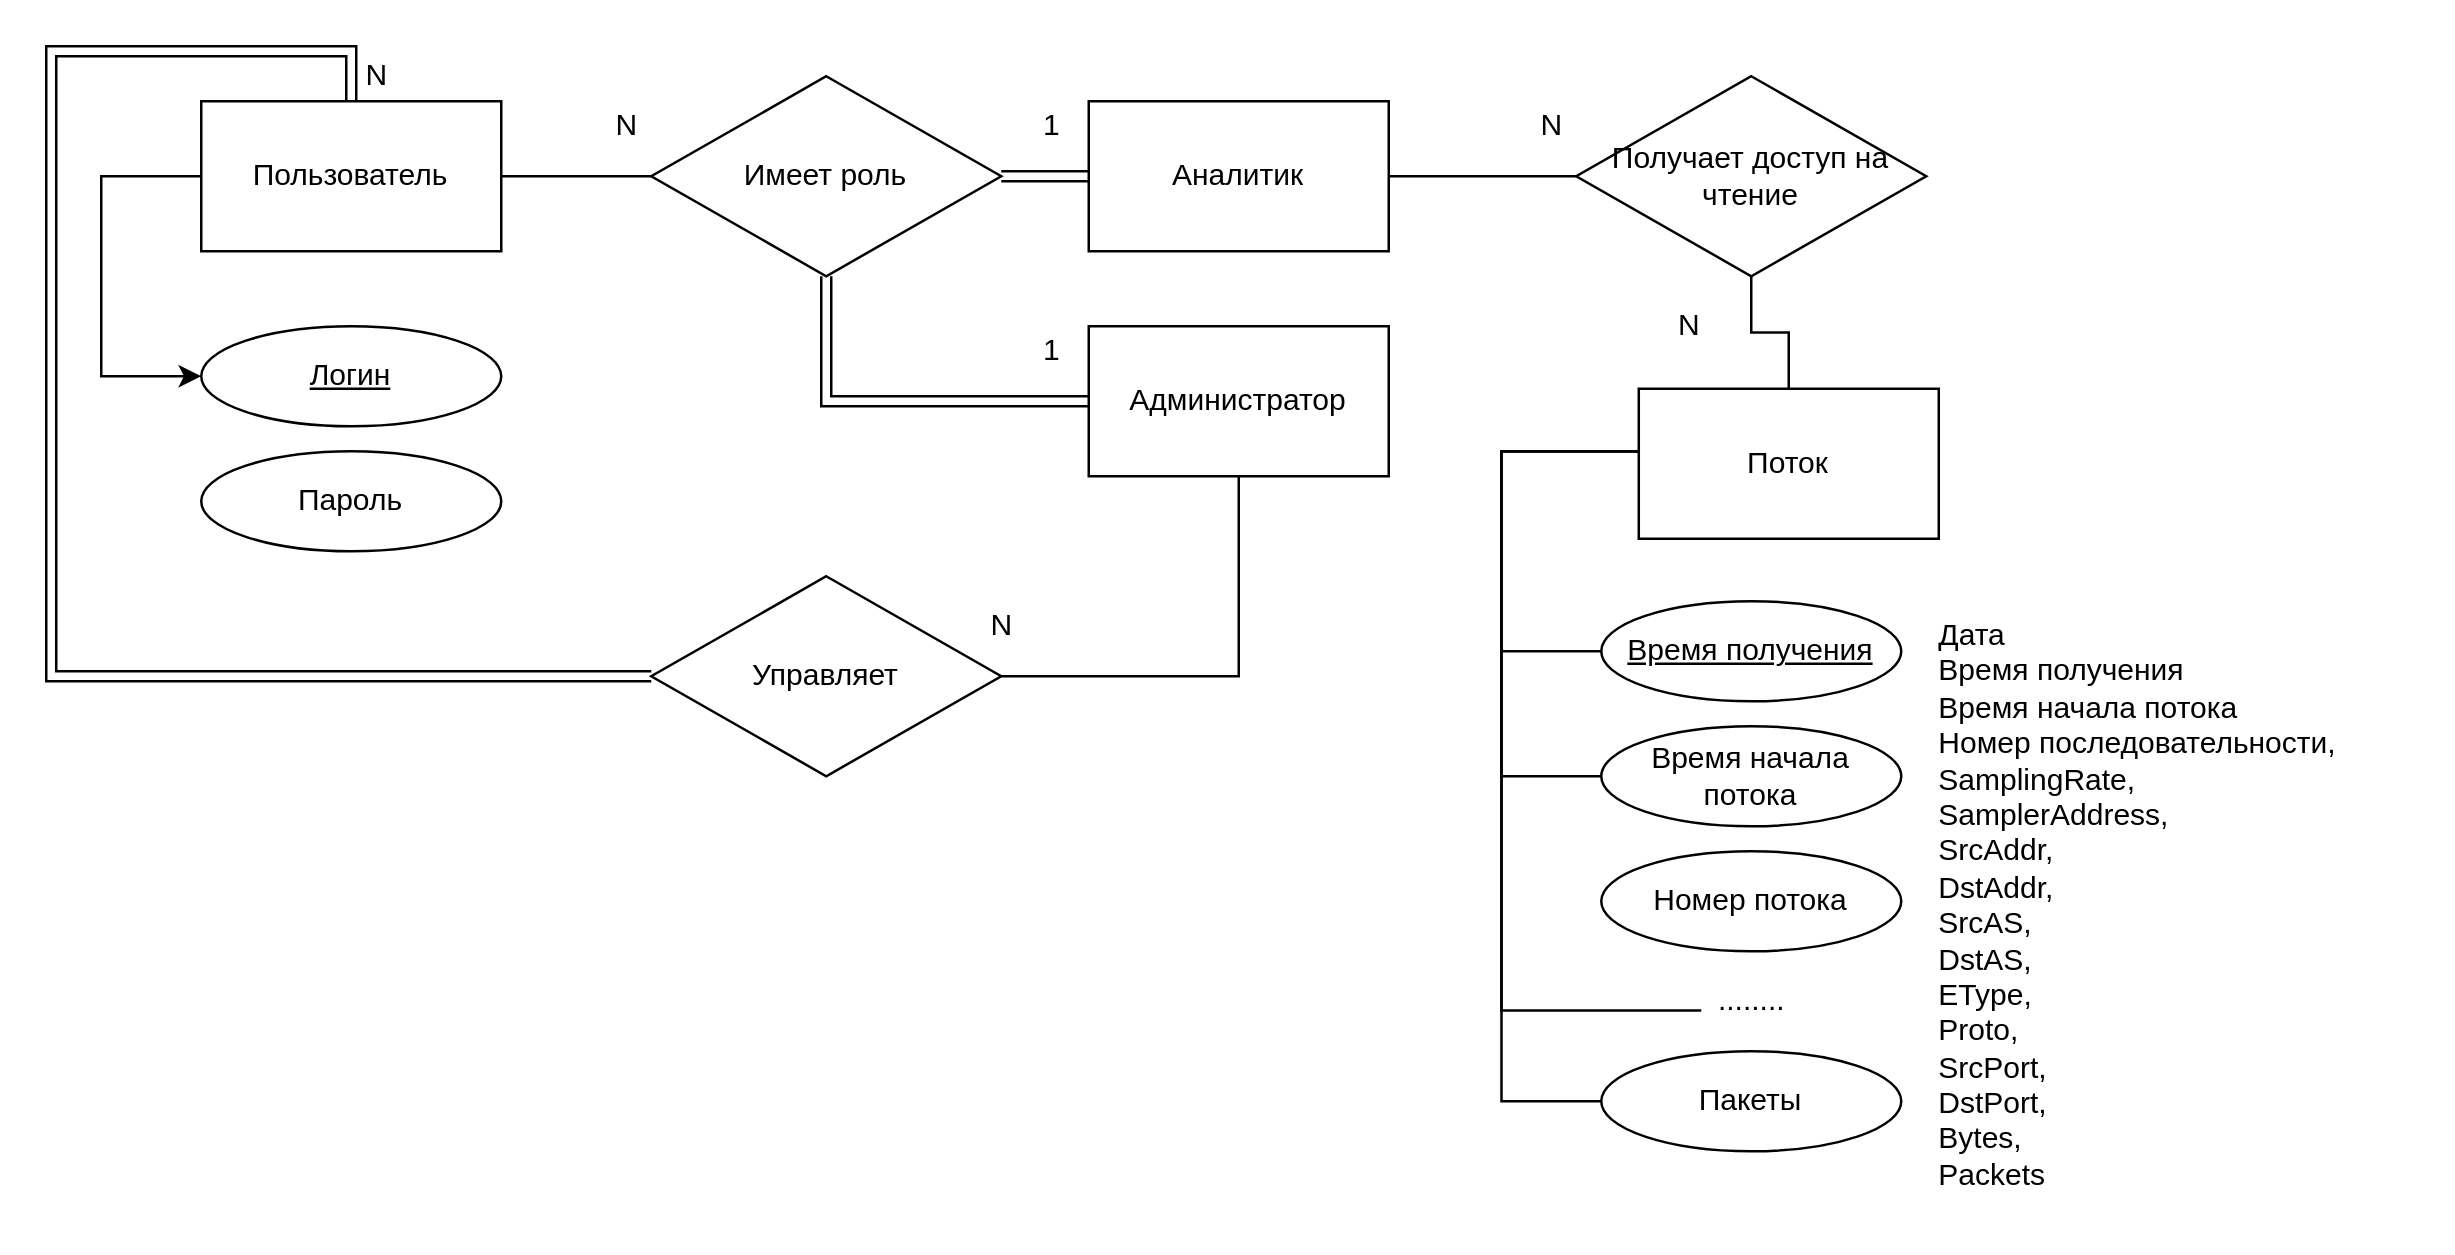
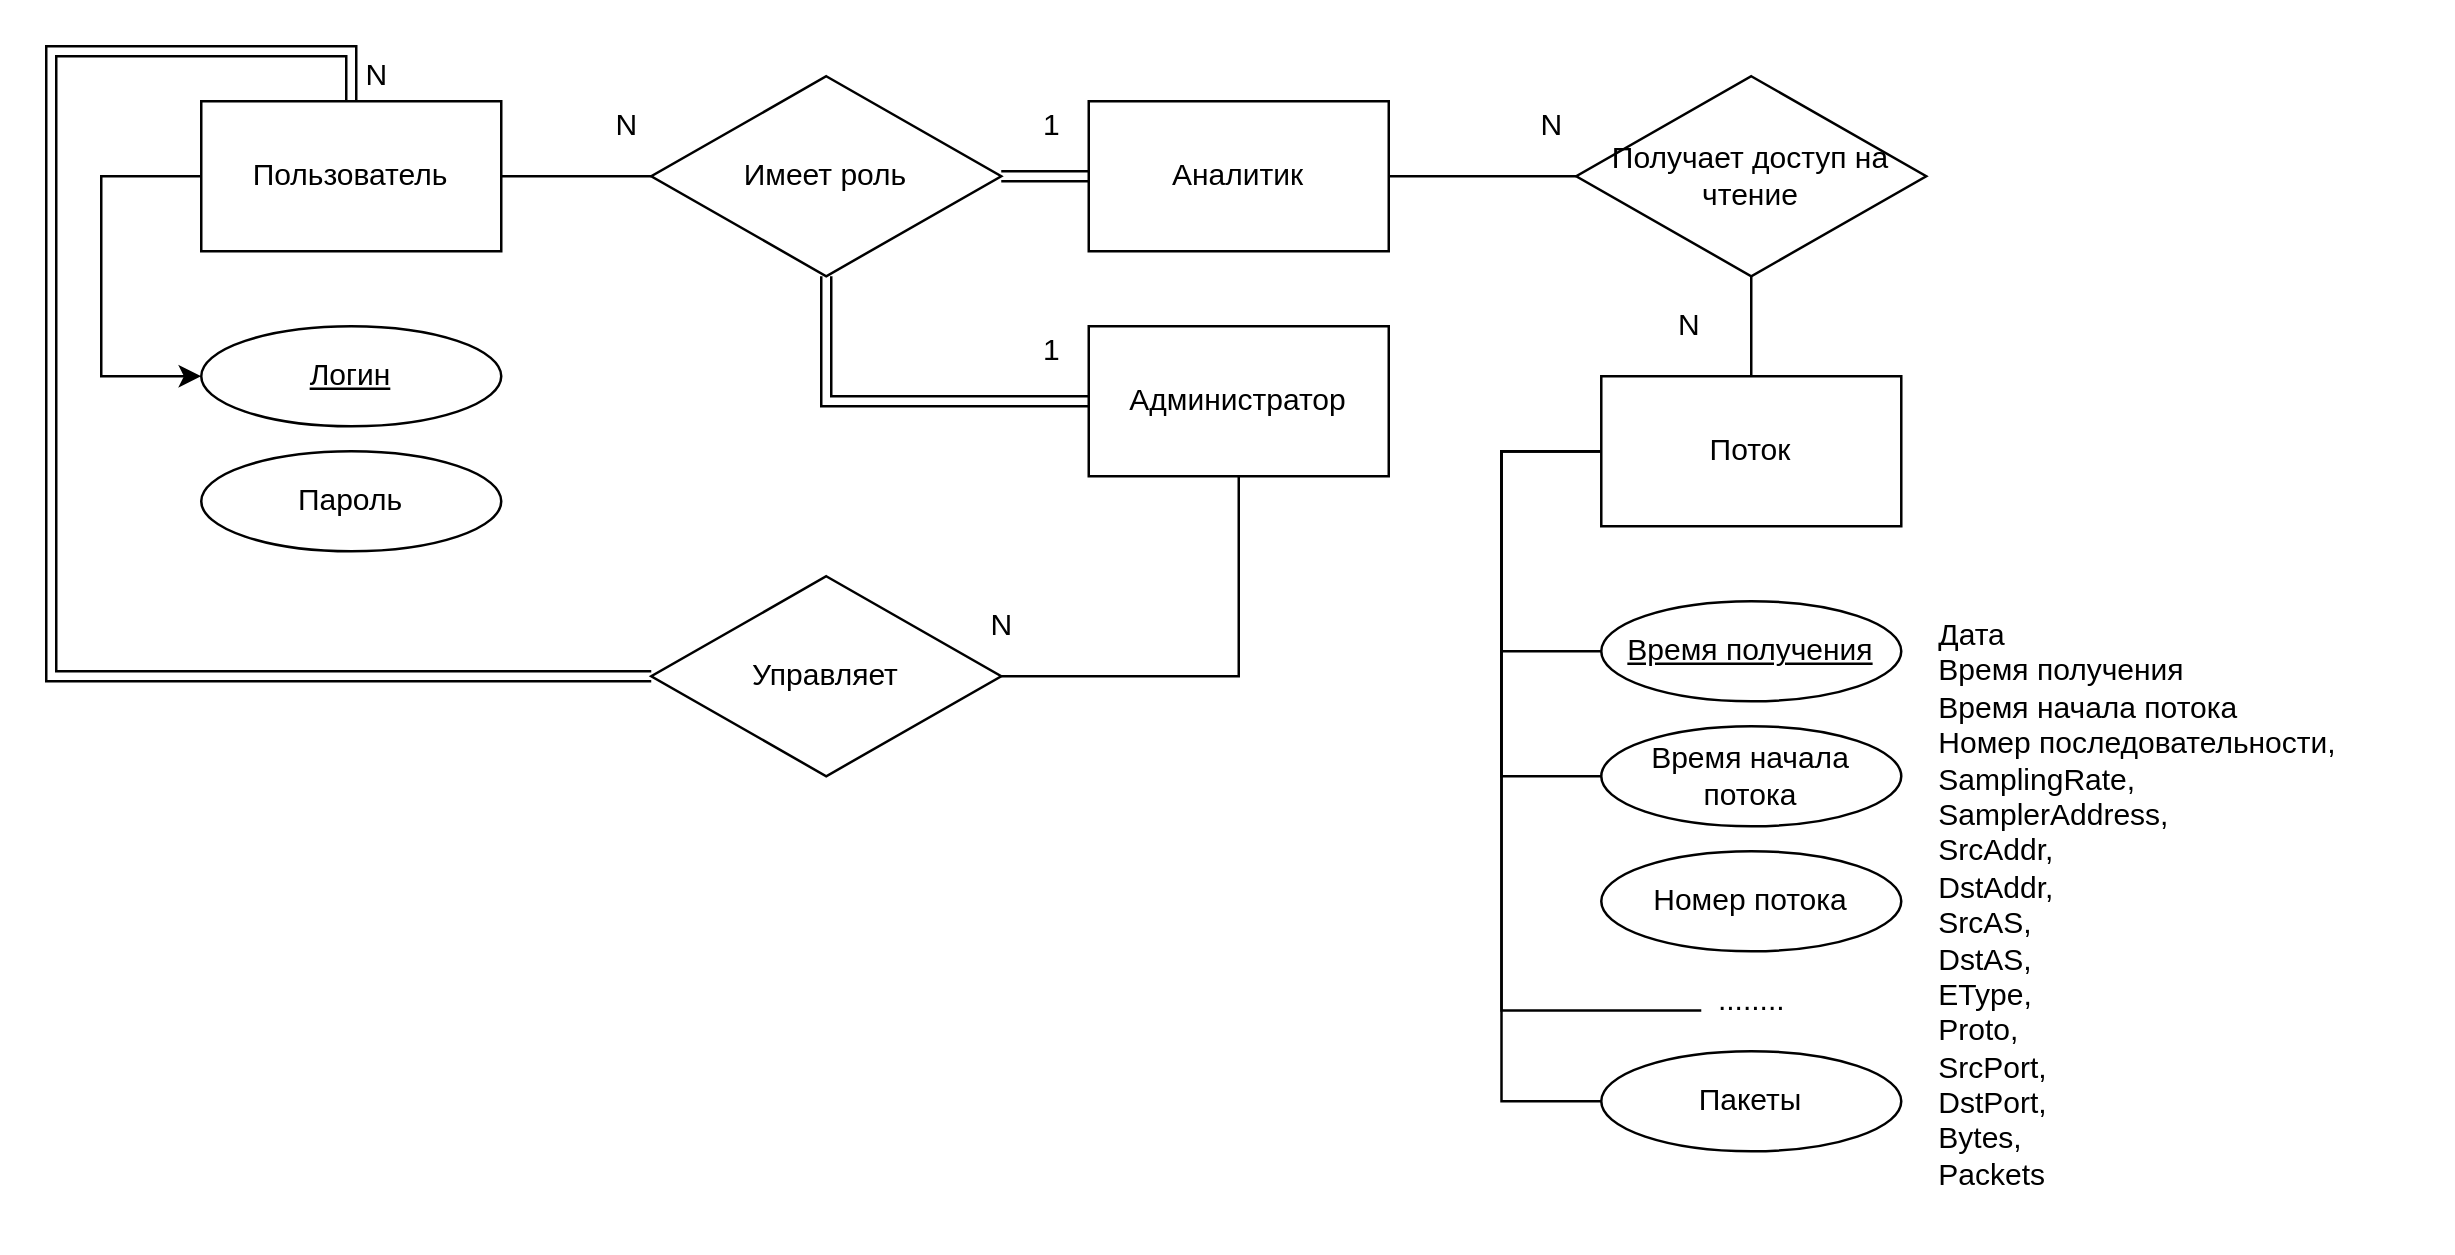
(1789, 464) -> (1751, 451)
